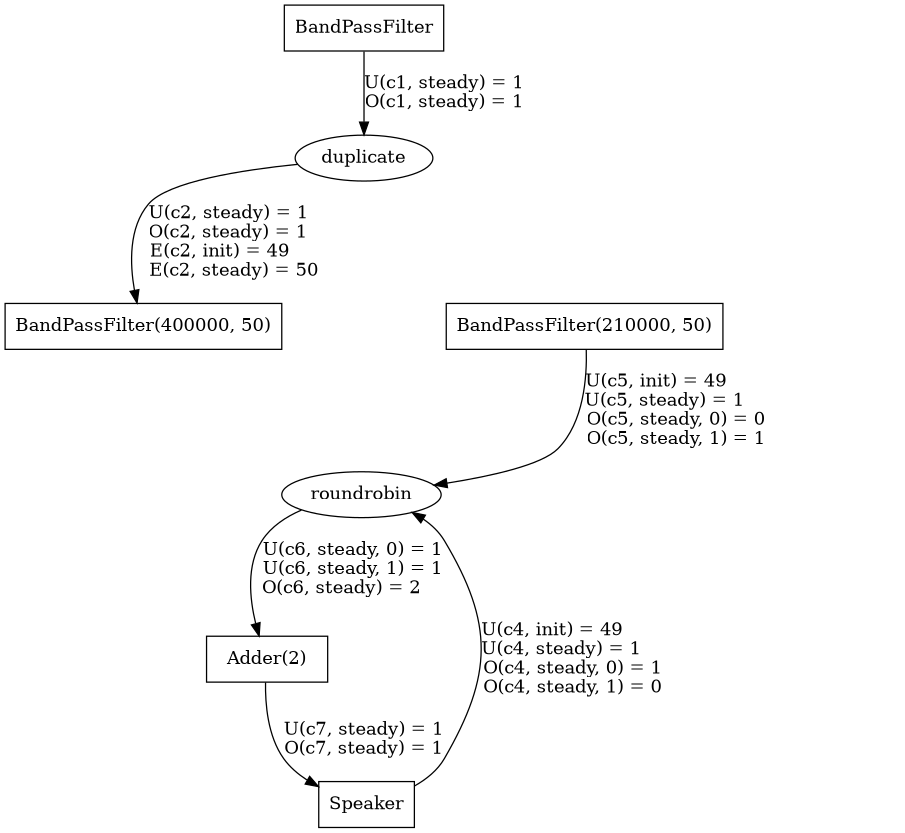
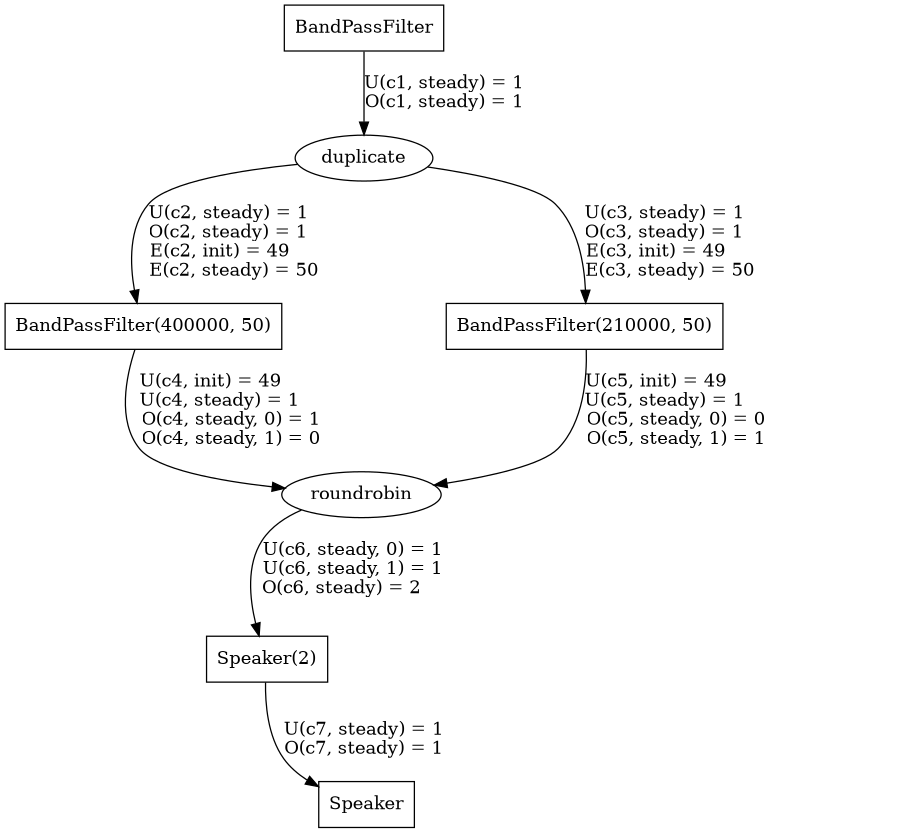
none -> (538, 193)
(481, 655) -> (154, 460)
(267, 659) -> (267, 659)
